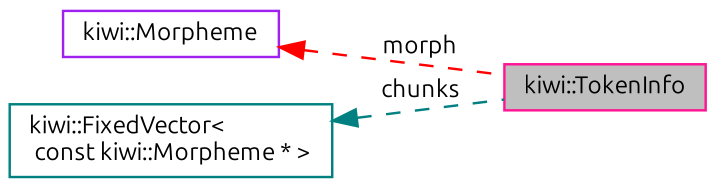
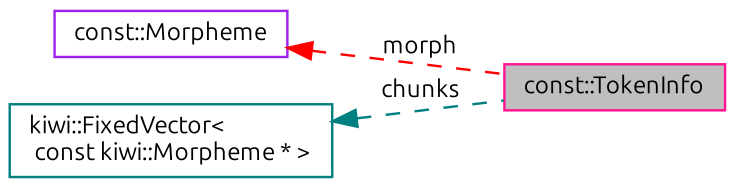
(171, 34) -> (171, 34)
(605, 87) -> (615, 87)
